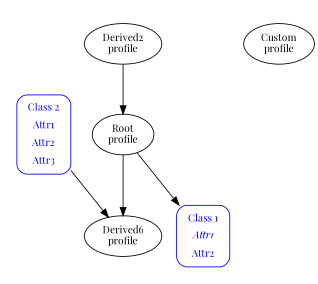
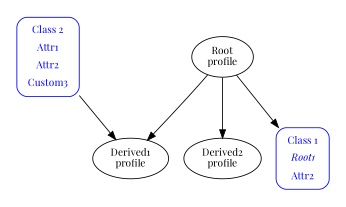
(279, 44) -> none
(123, 85) -> (223, 103)
(44, 161) -> (48, 83)
(204, 235) -> (303, 158)
(123, 236) -> (131, 158)
